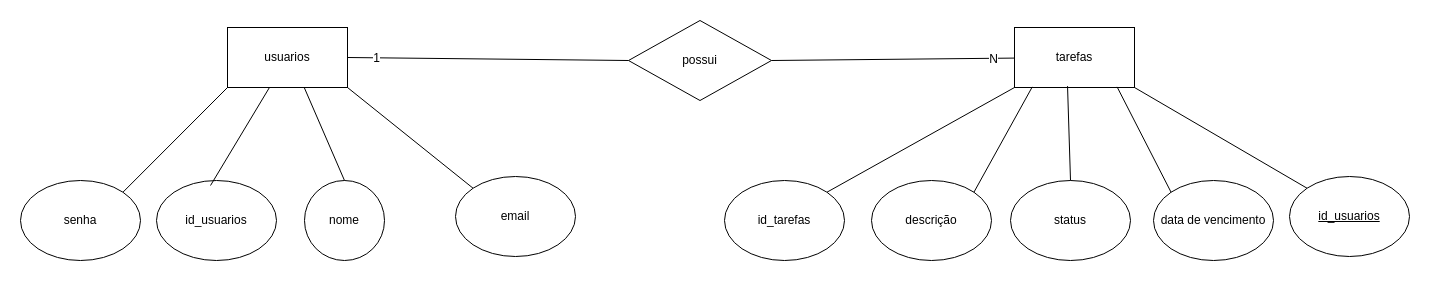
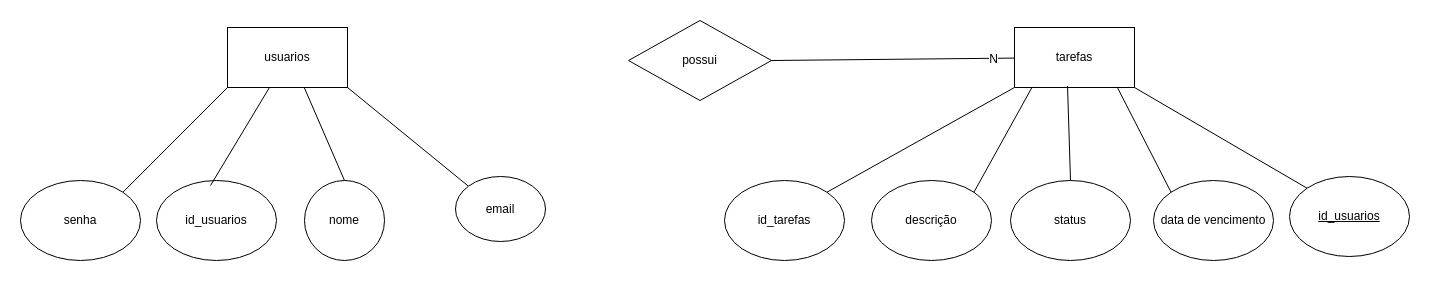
(488, 59) -> none
(516, 217) -> (501, 209)
